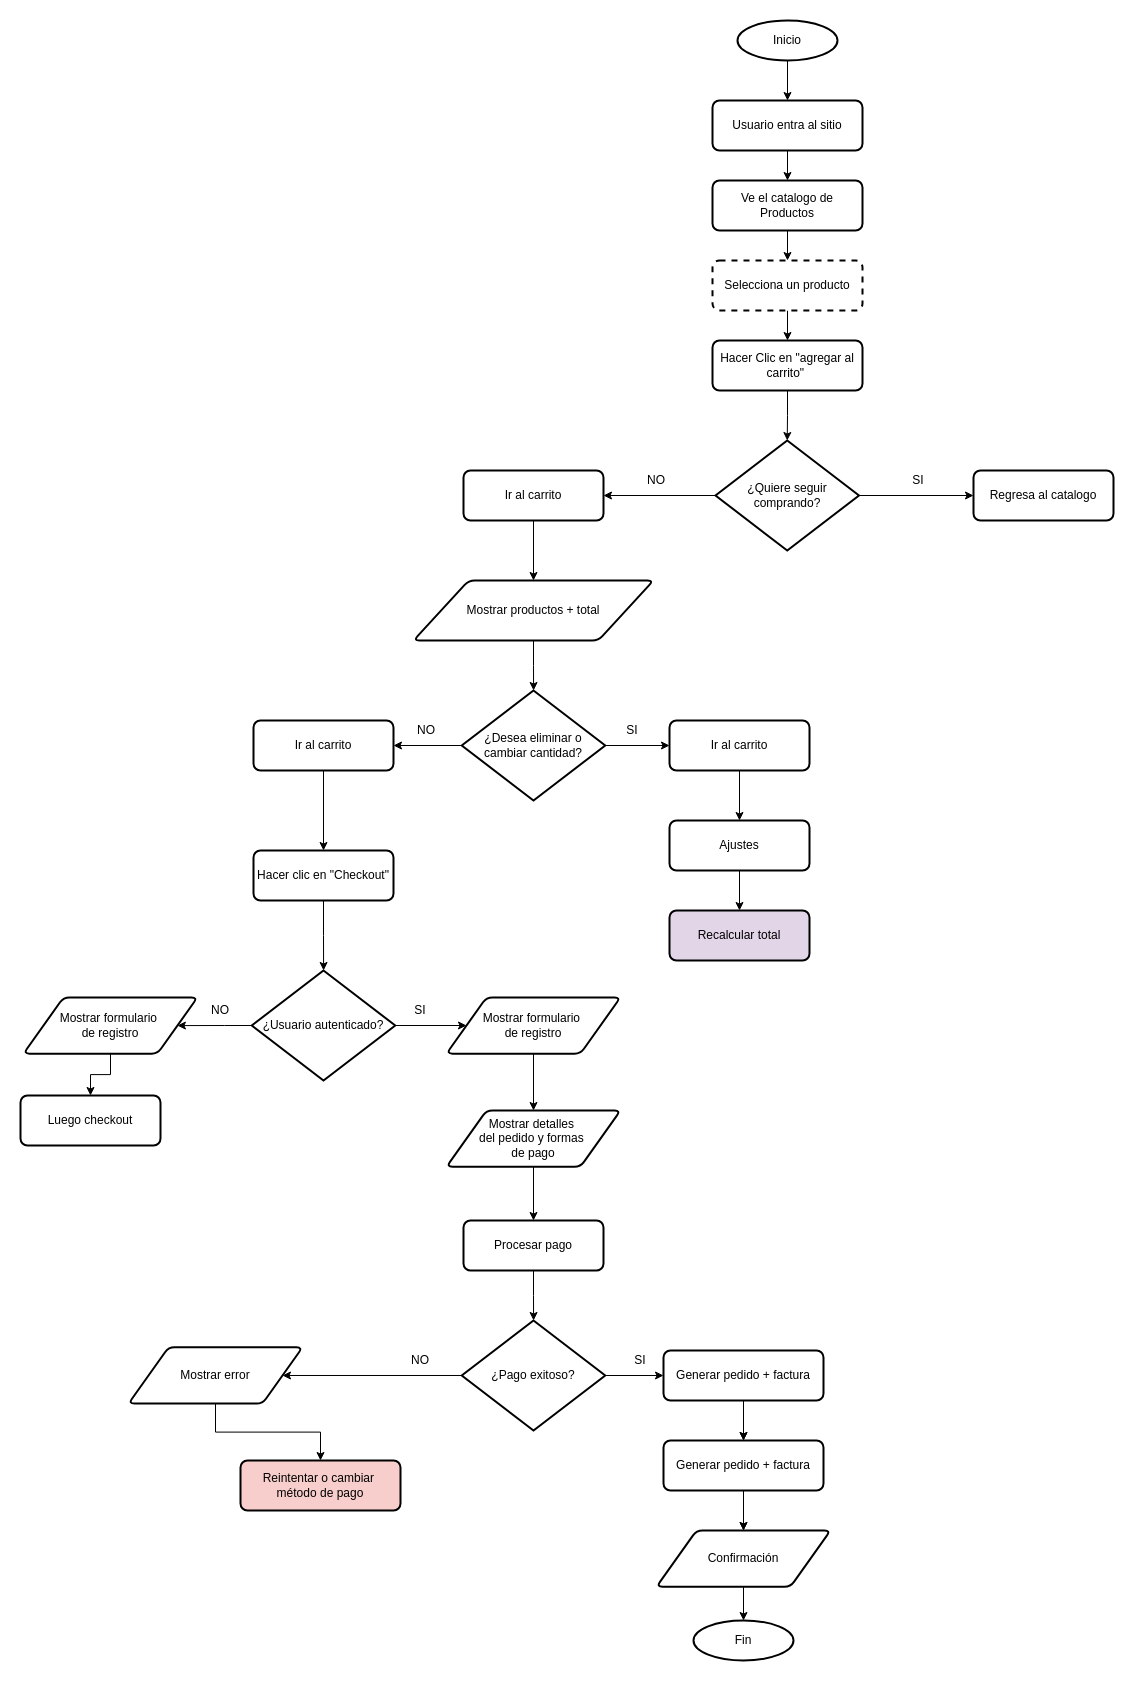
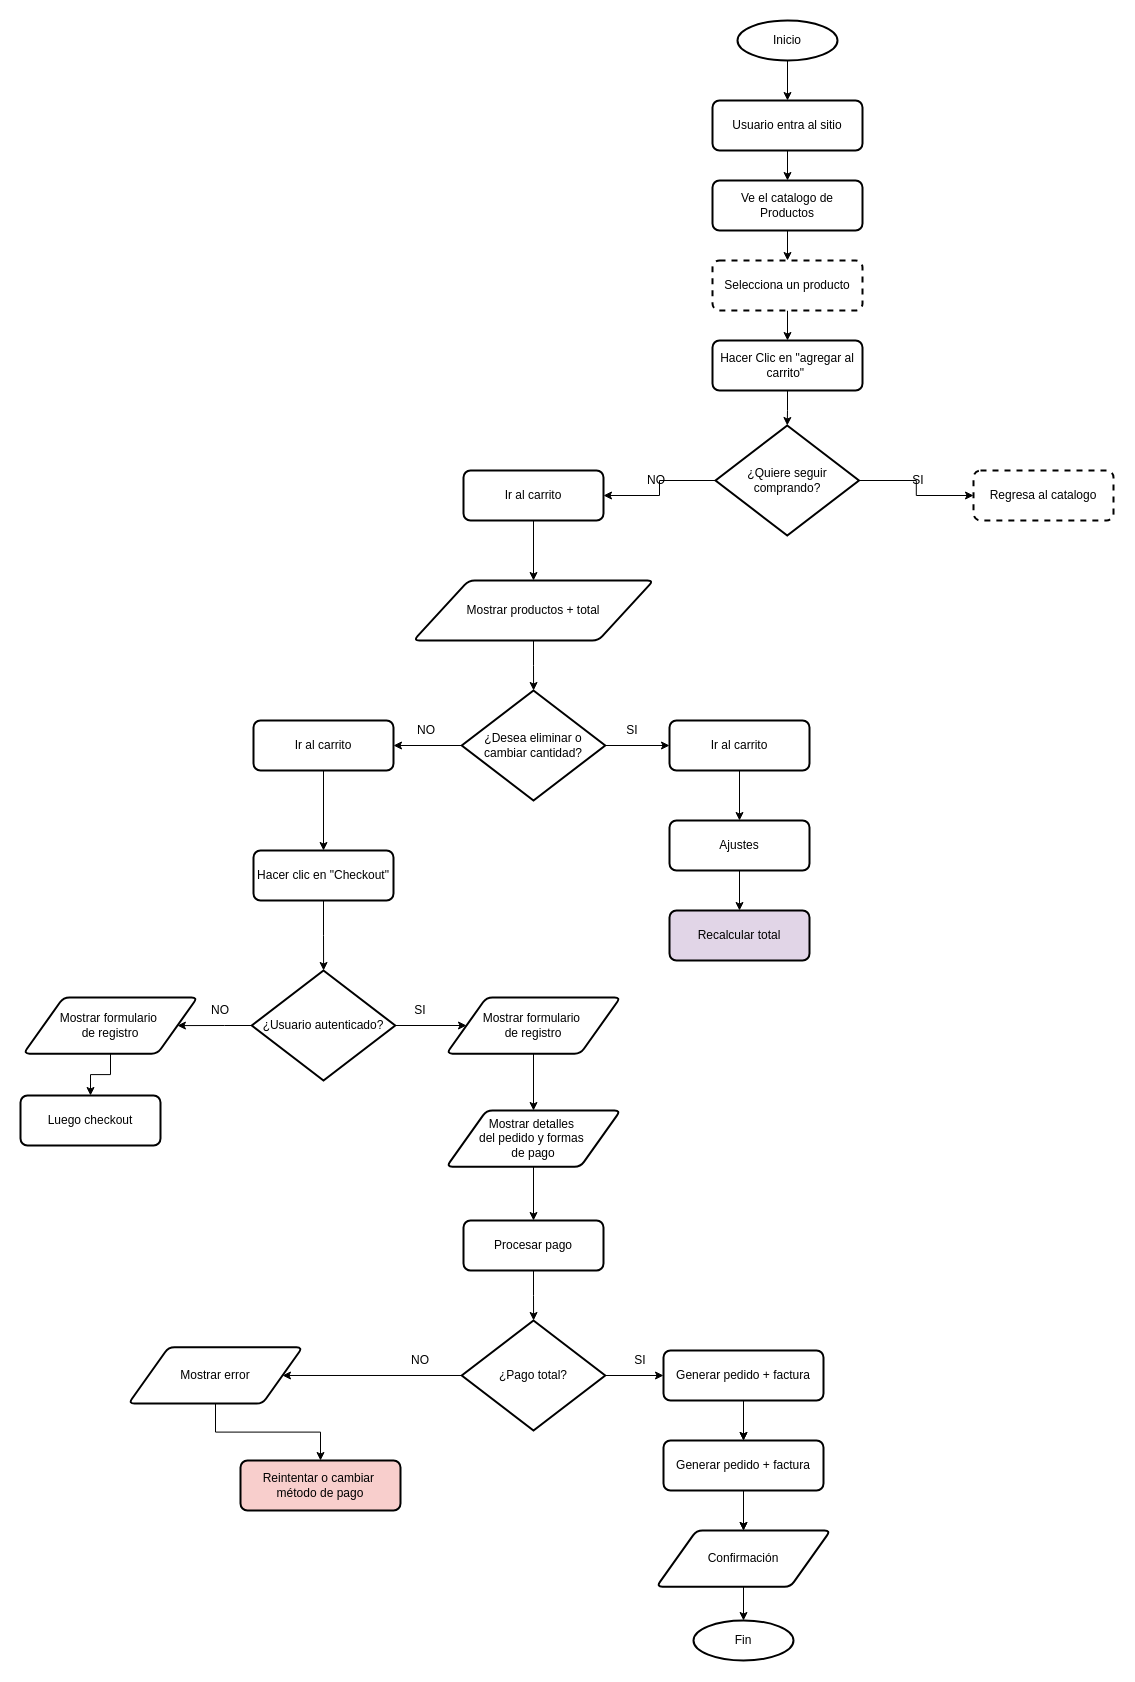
(787, 496) -> (787, 481)
(1044, 496) -> (1044, 496)
(534, 1376) -> (534, 1376)
